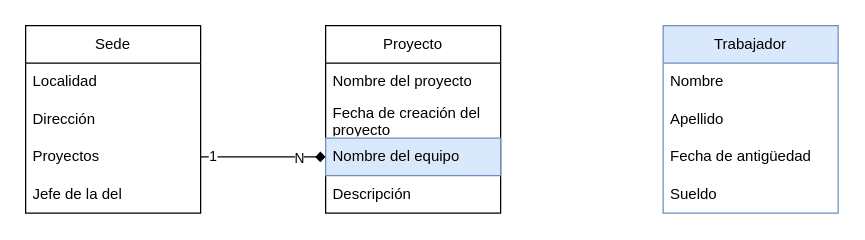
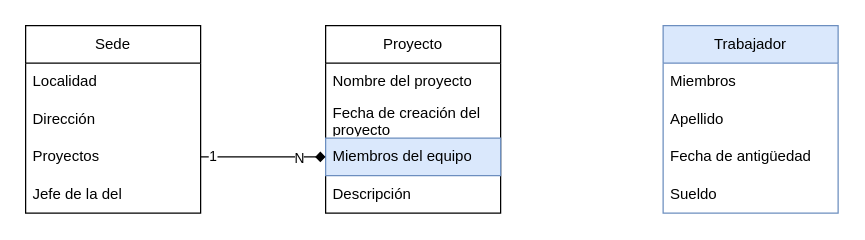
(696, 82) -> (702, 82)
(397, 157) -> (403, 157)
